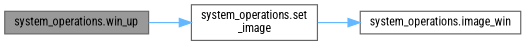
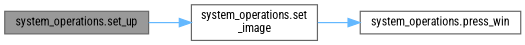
(77, 23) -> (77, 23)
(440, 23) -> (440, 23)
